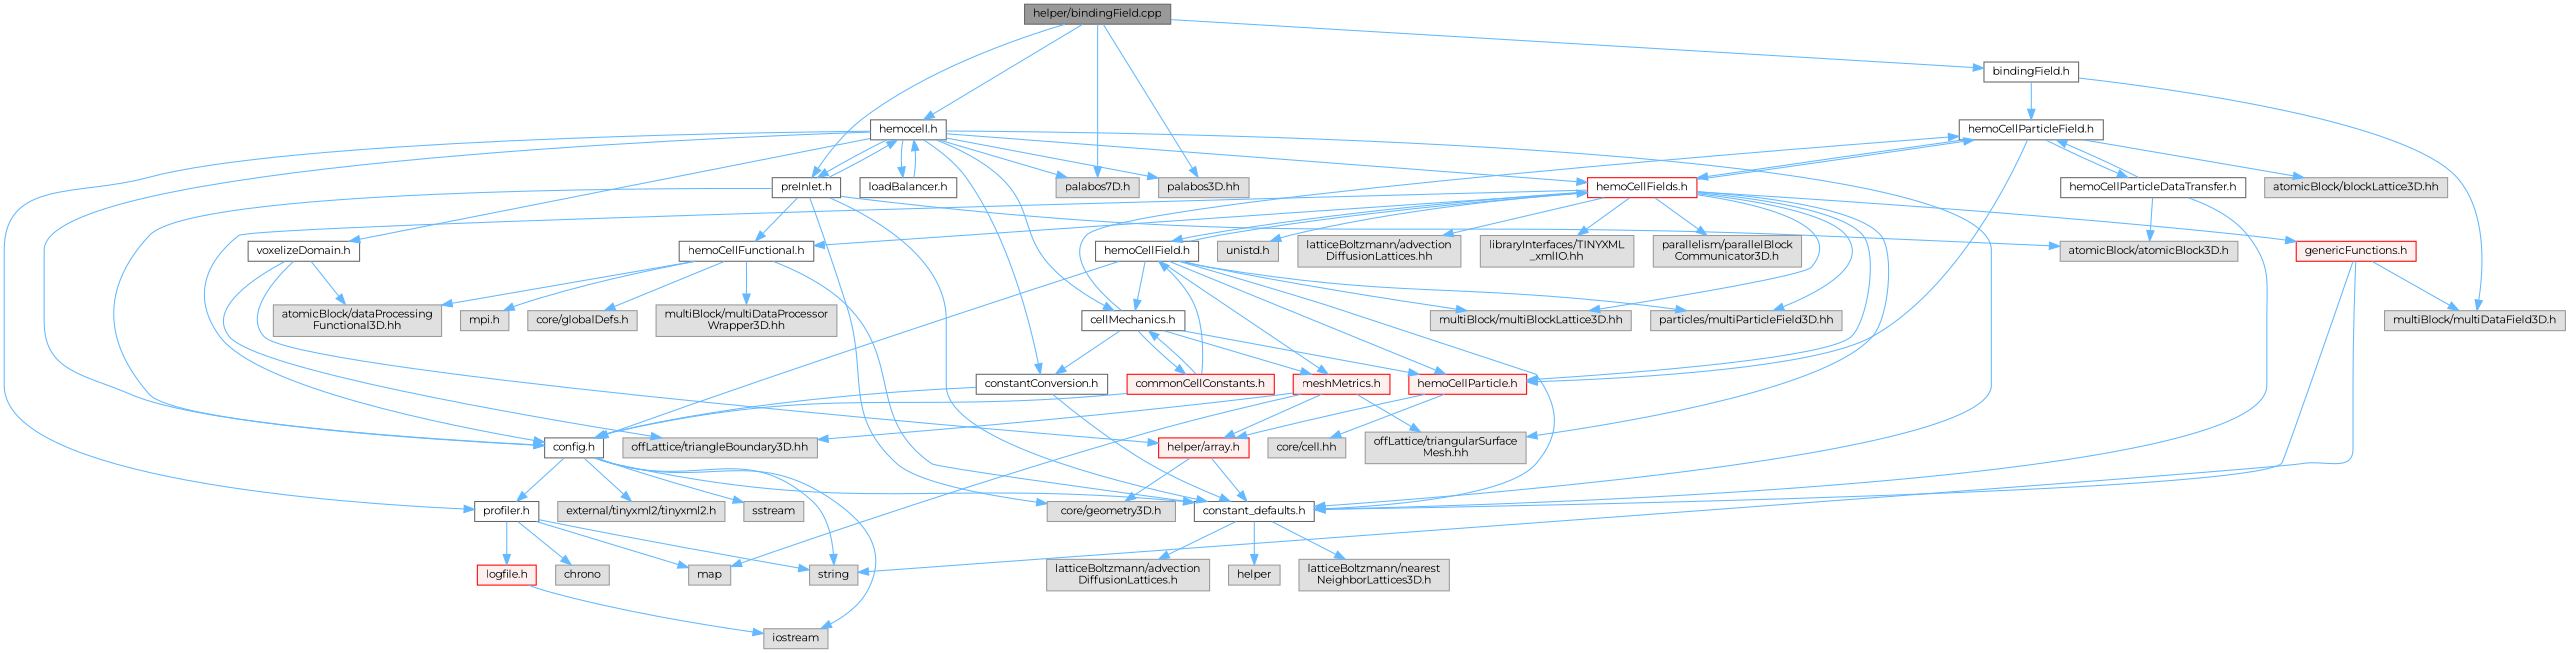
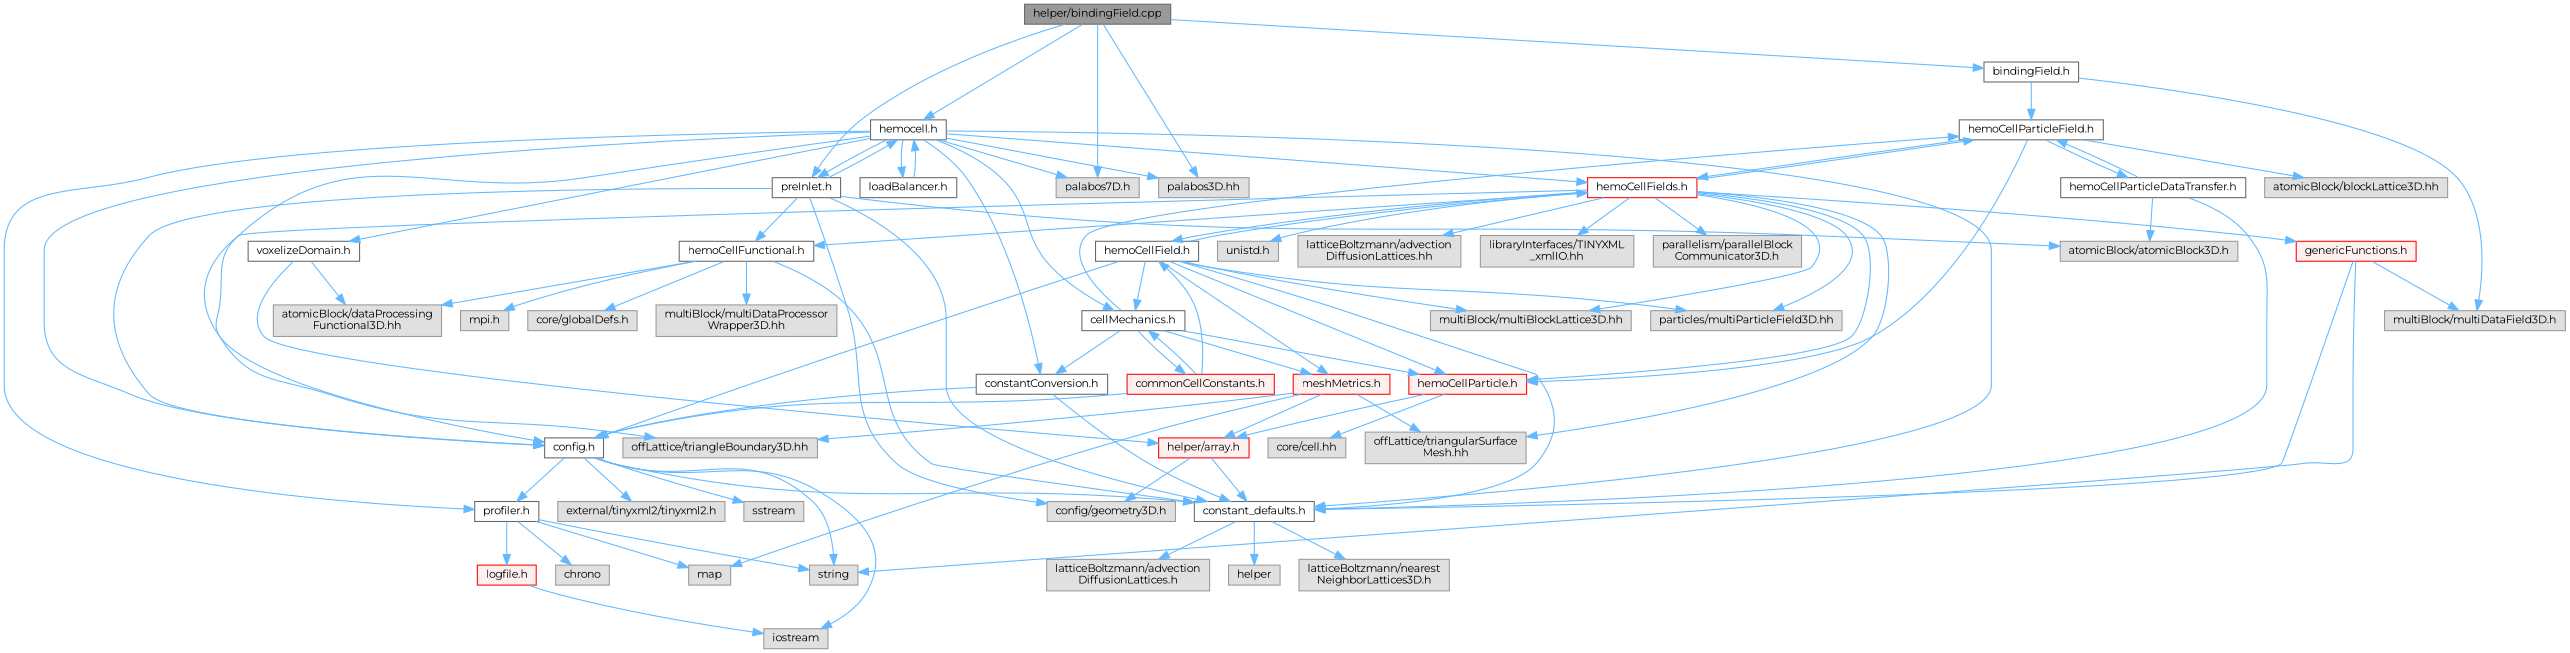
(385, 387) -> (304, 193)
(1111, 512) -> (1111, 512)
